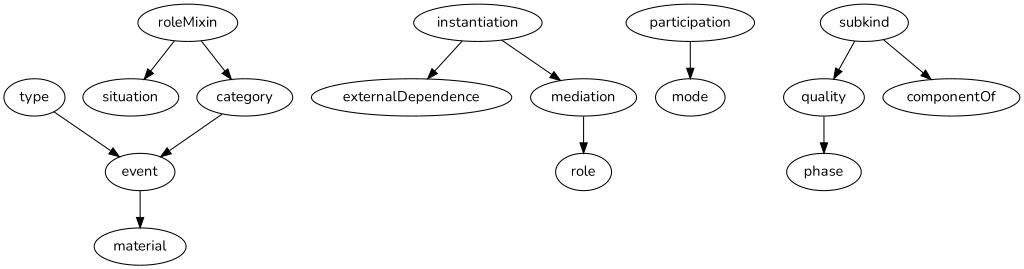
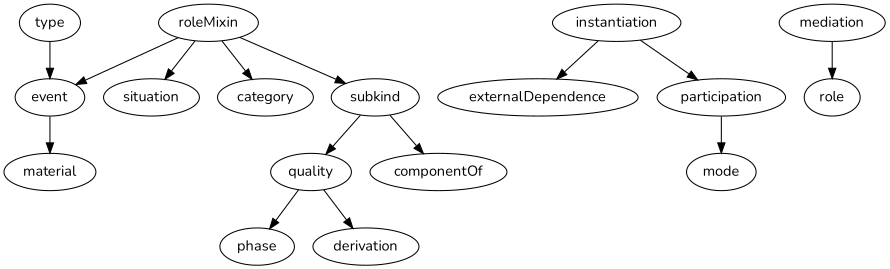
(527, 57) -> (665, 57)
none -> (288, 58)
(196, 132) -> (132, 59)
none -> (366, 247)
